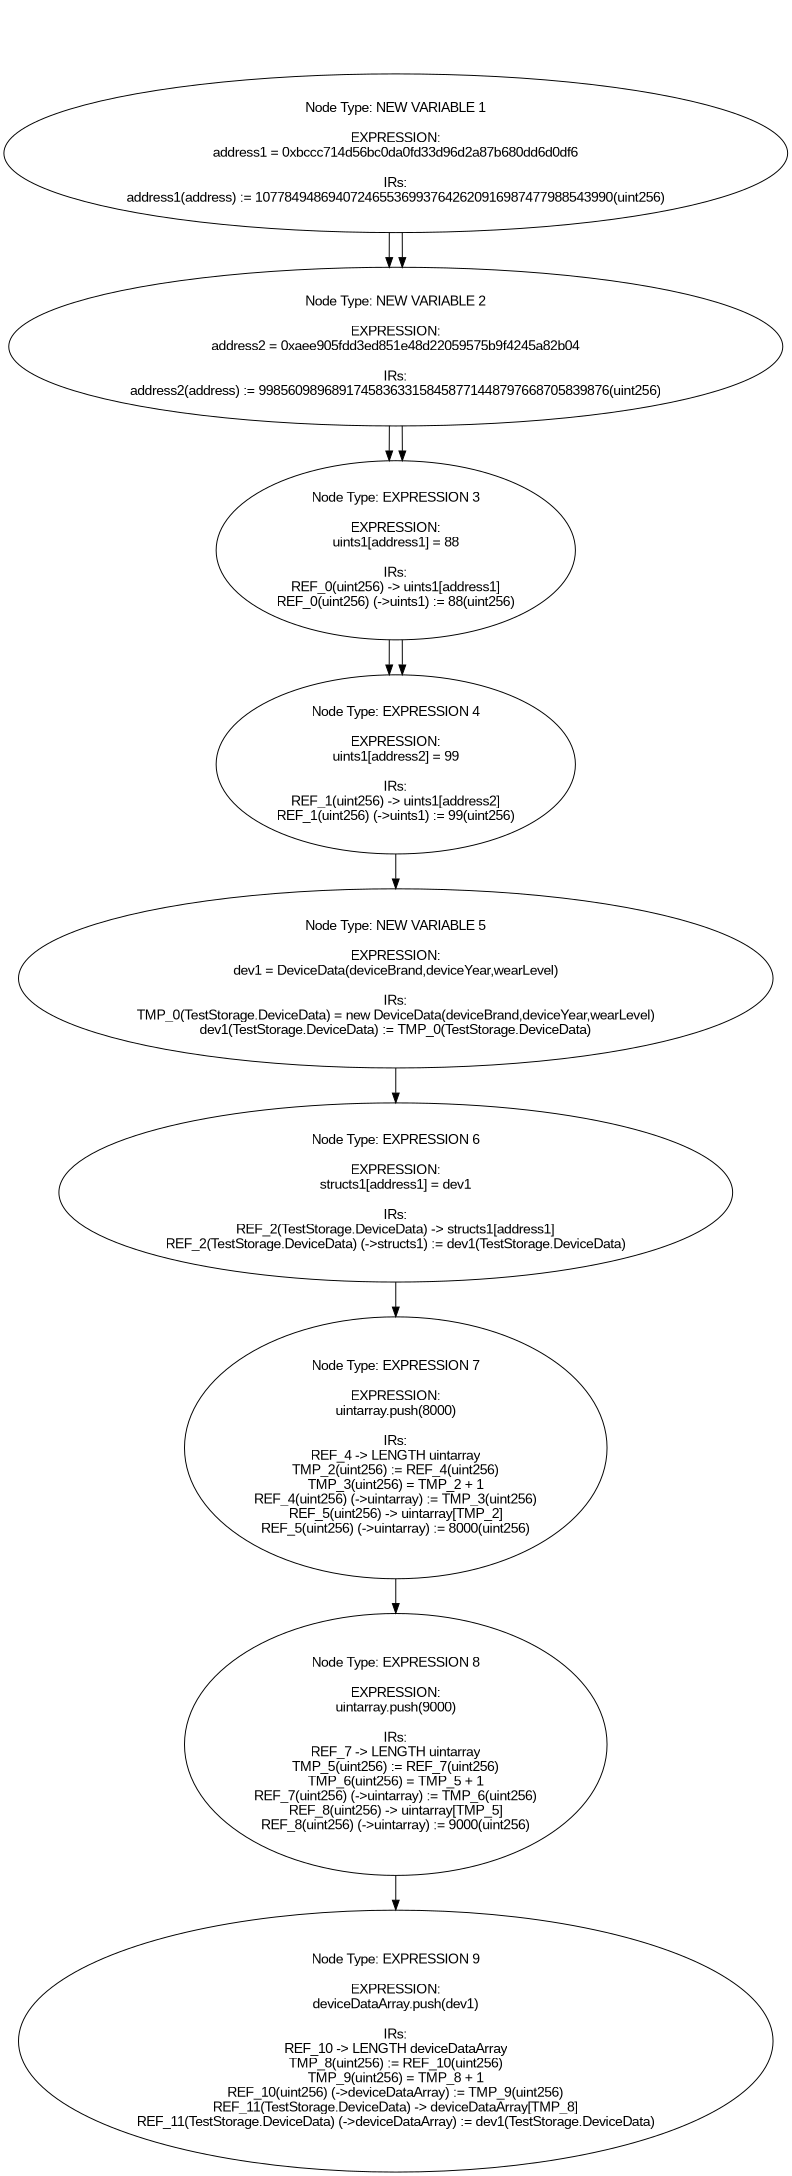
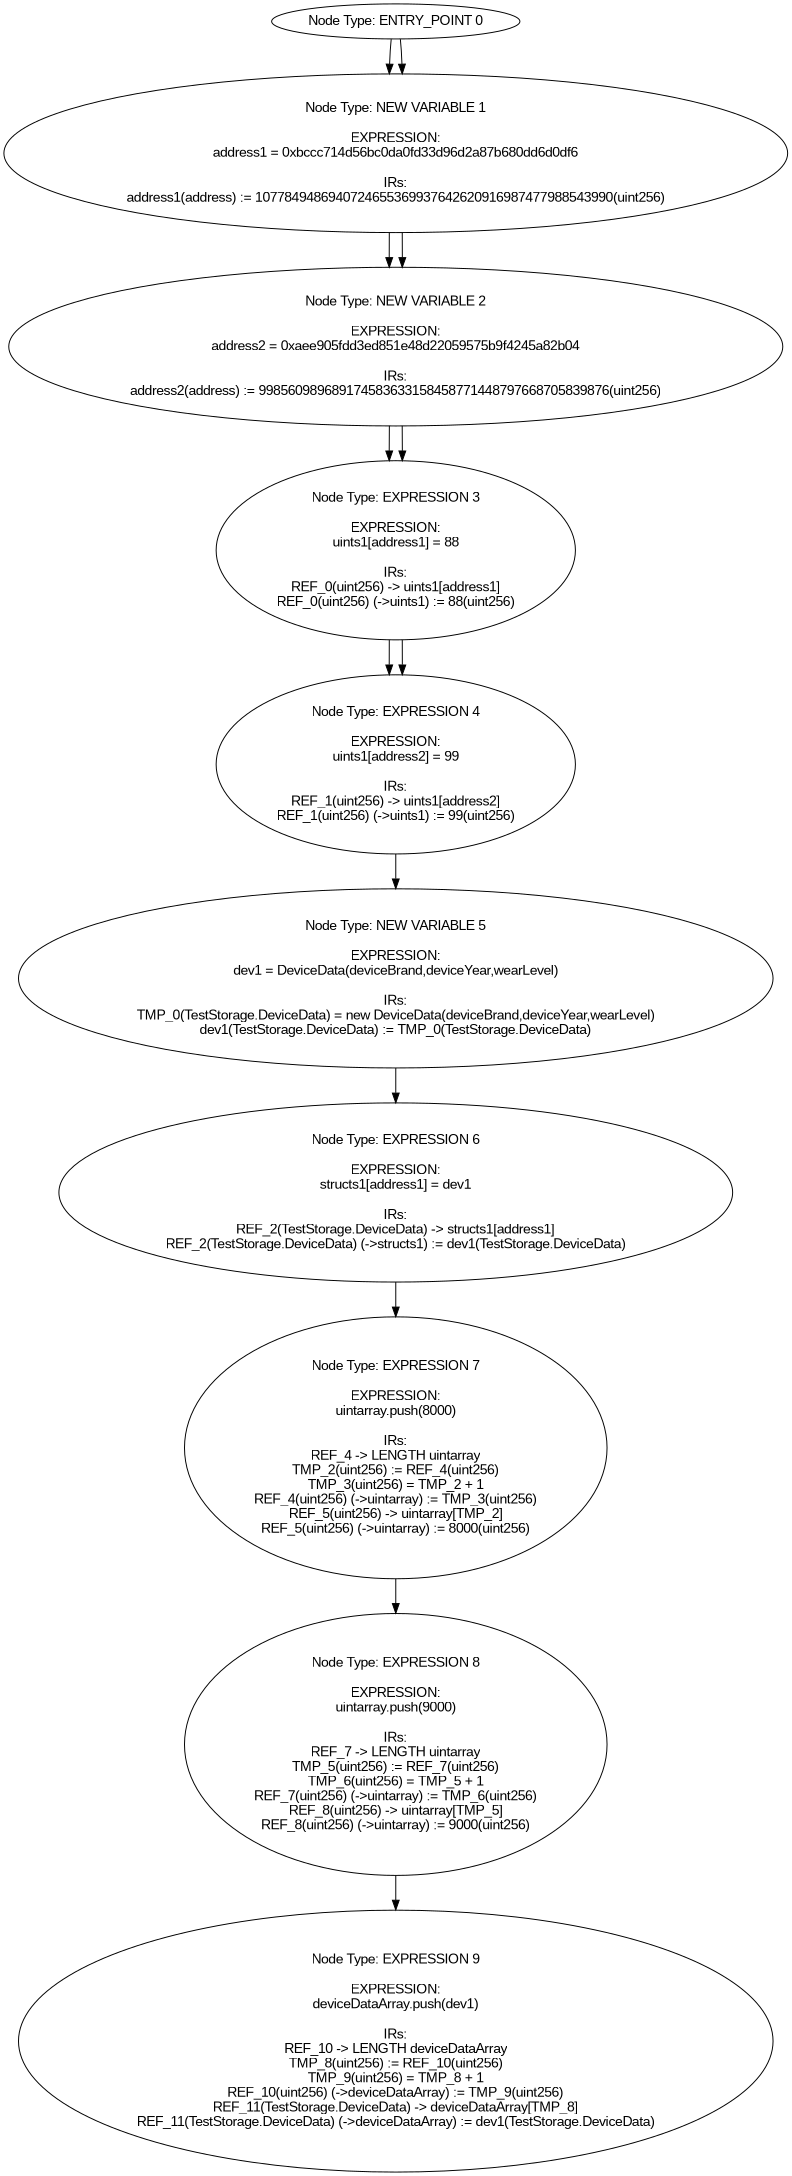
none -> (396, 21)
